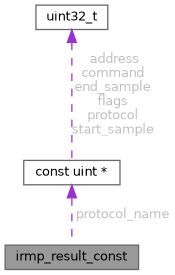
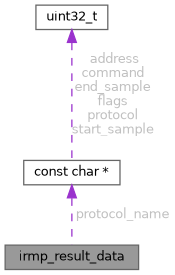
(72, 173) -> (72, 173)
(72, 257) -> (72, 257)
